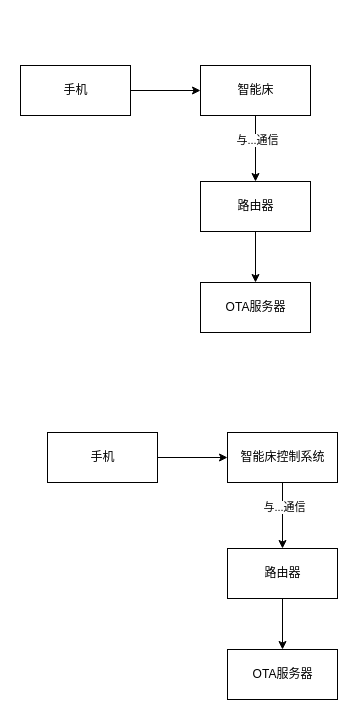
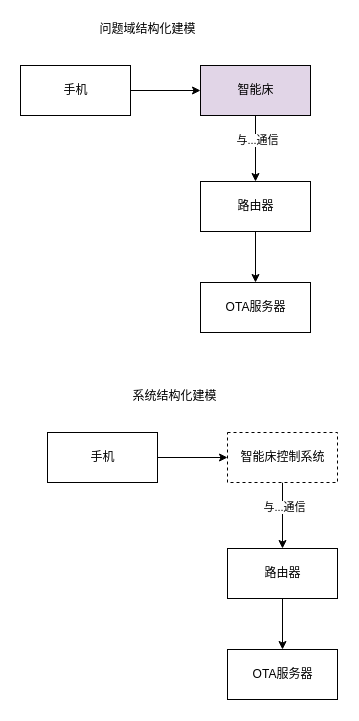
none -> (148, 30)
(256, 91) -> (256, 91)
none -> (175, 397)
(283, 458) -> (283, 458)
